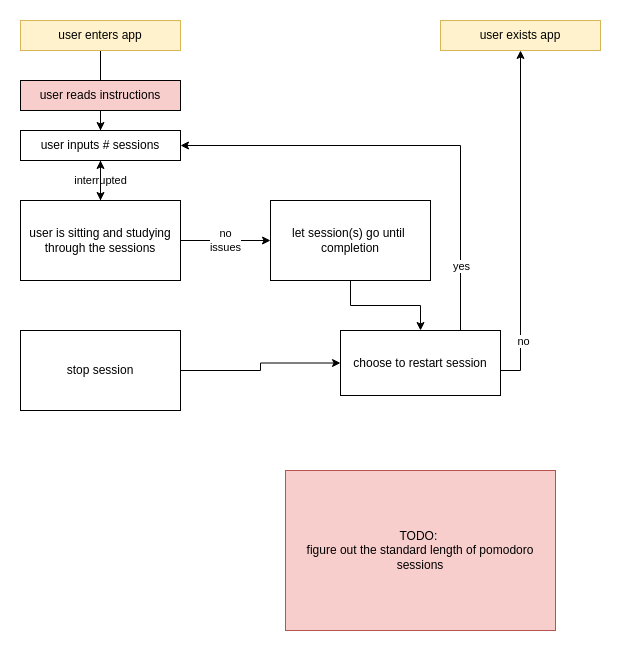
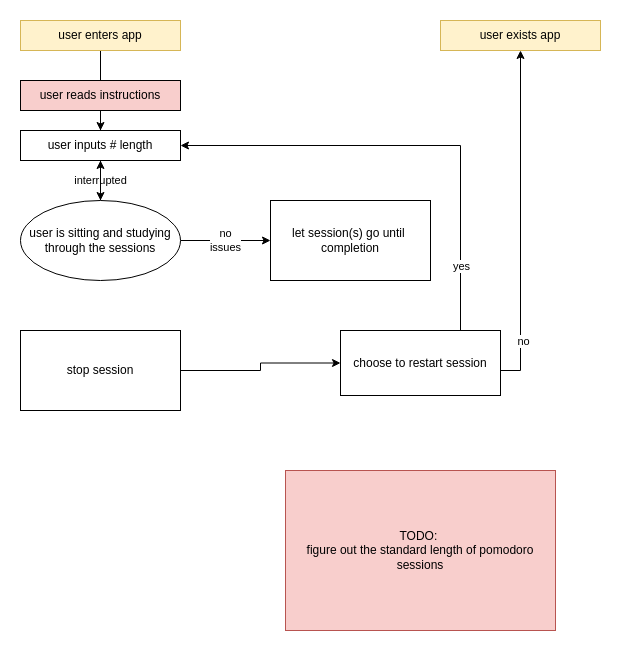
(101, 146) -> (101, 146)
(101, 241) -> (101, 241)
(382, 306) -> none
